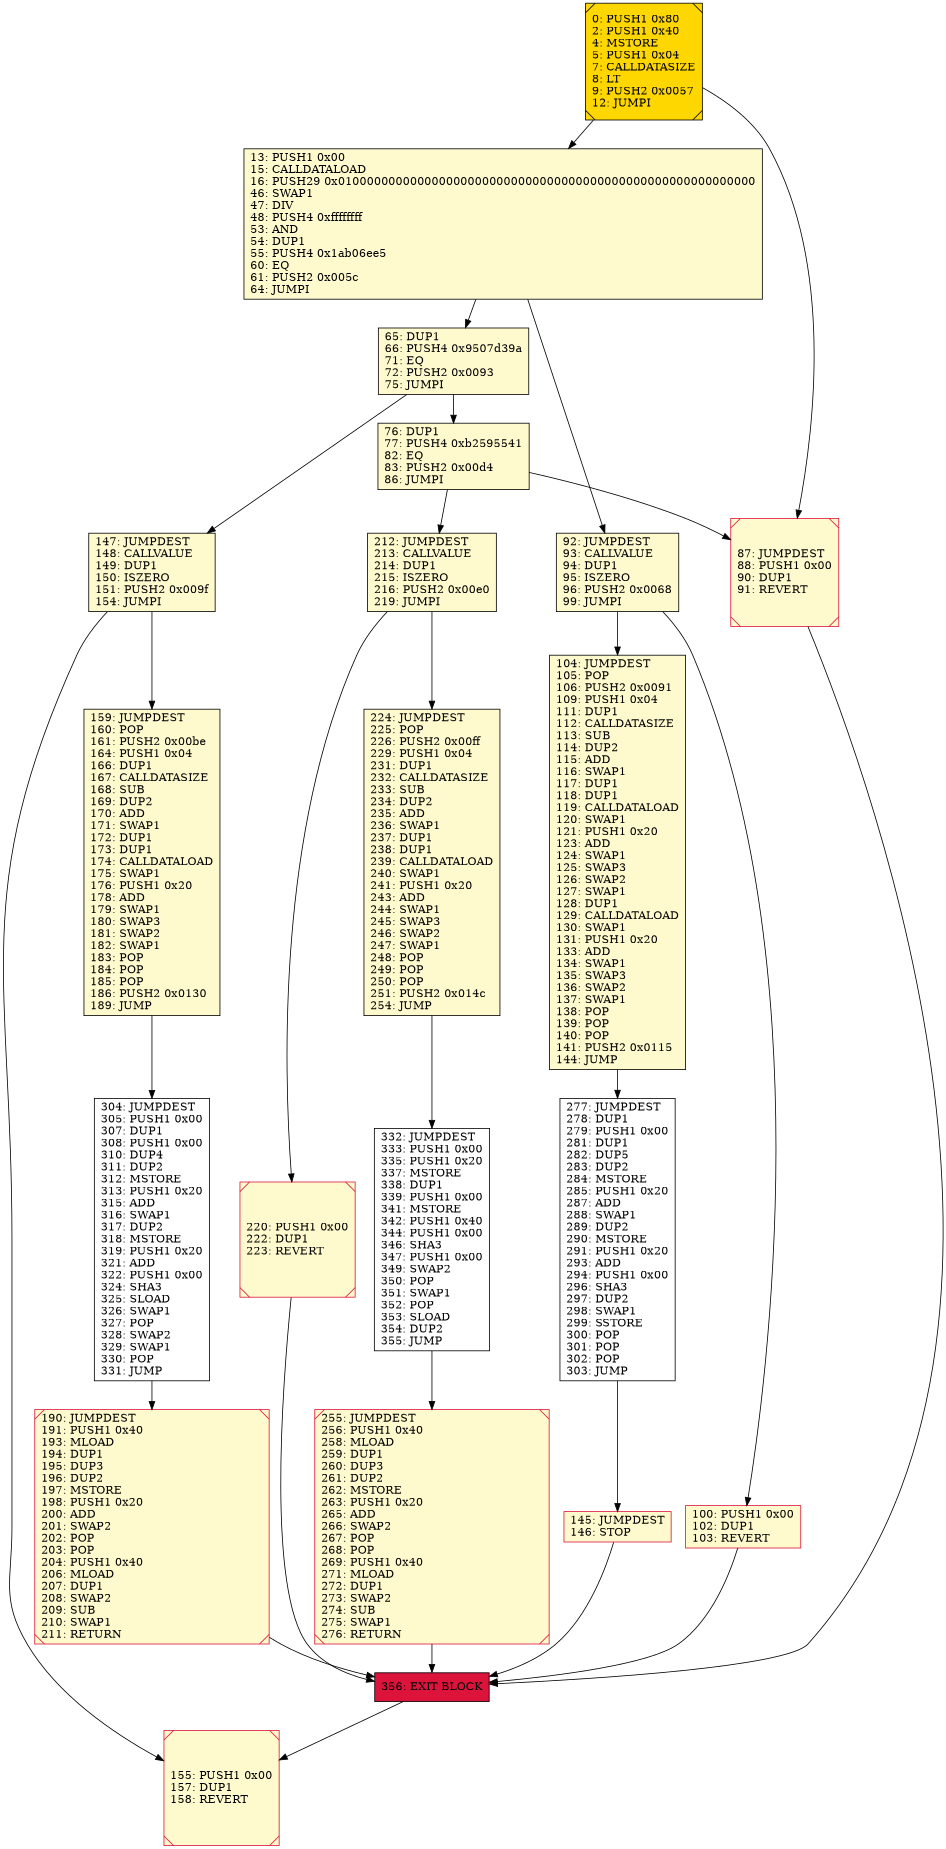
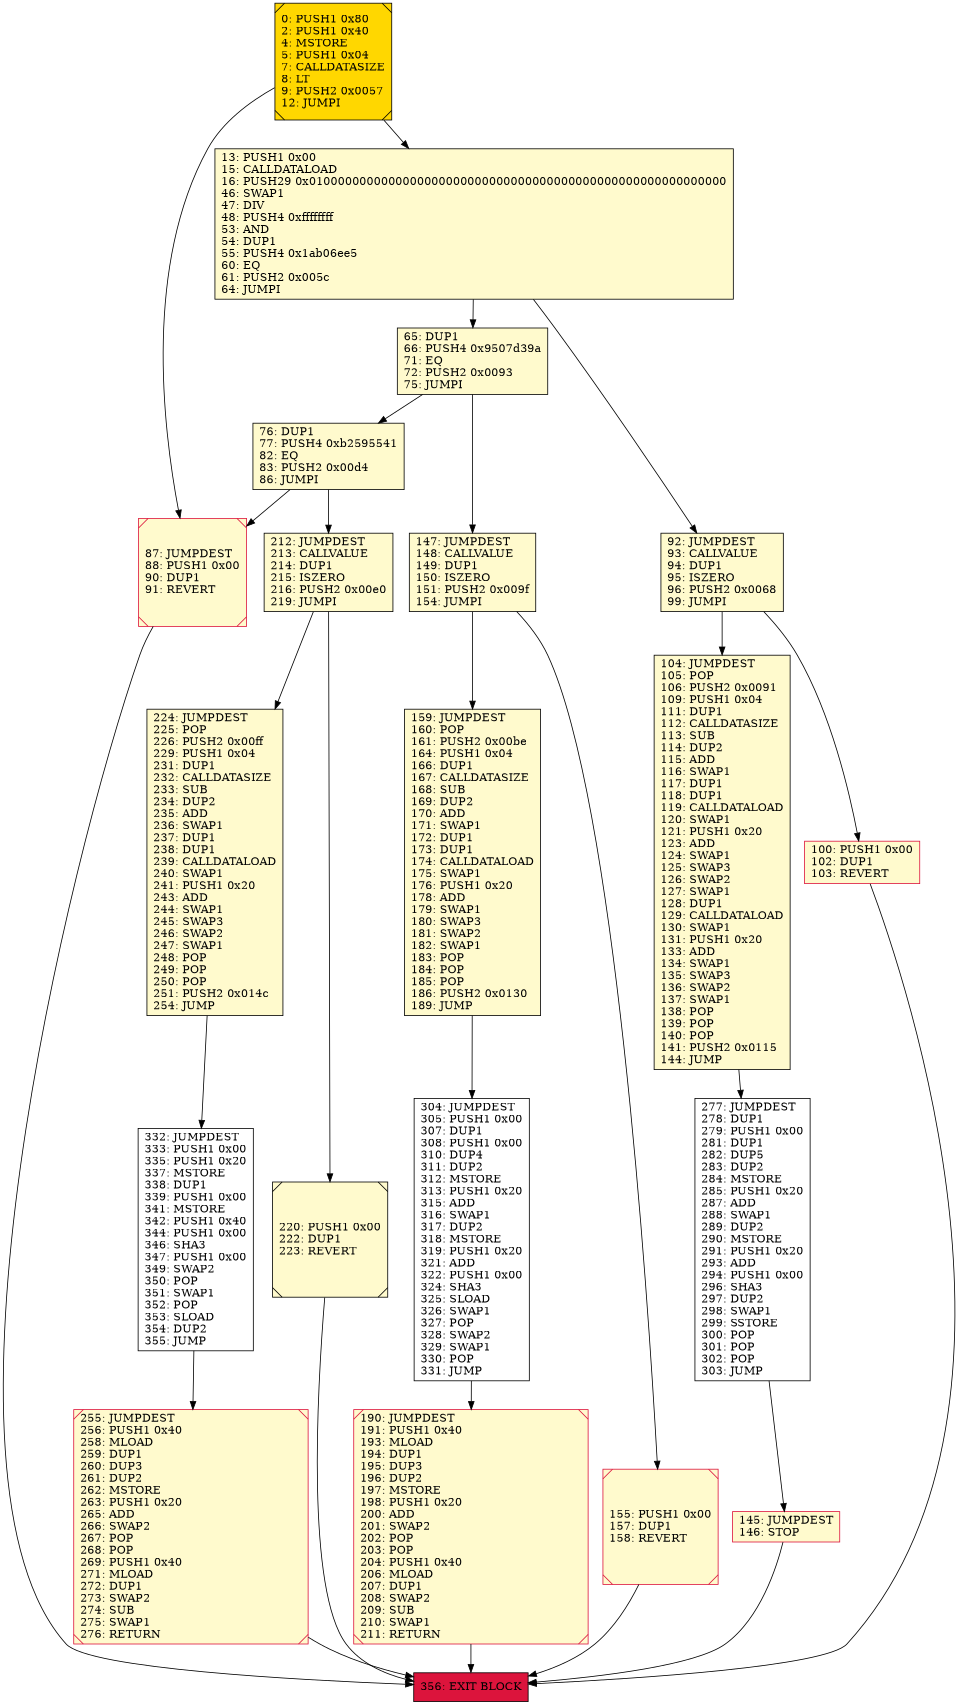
(298, 1240) -> (330, 1240)
(345, 1729) -> (598, 1641)
